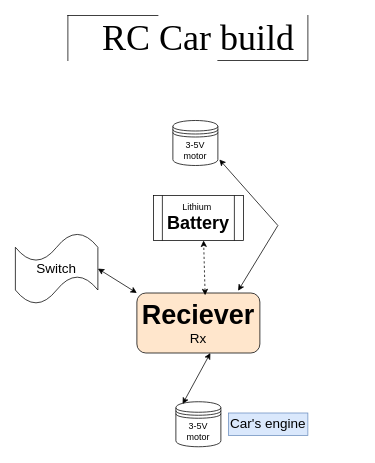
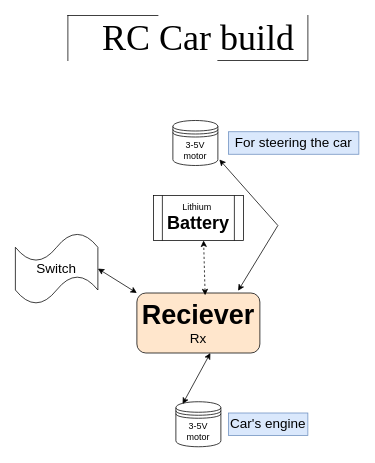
none -> (294, 143)
